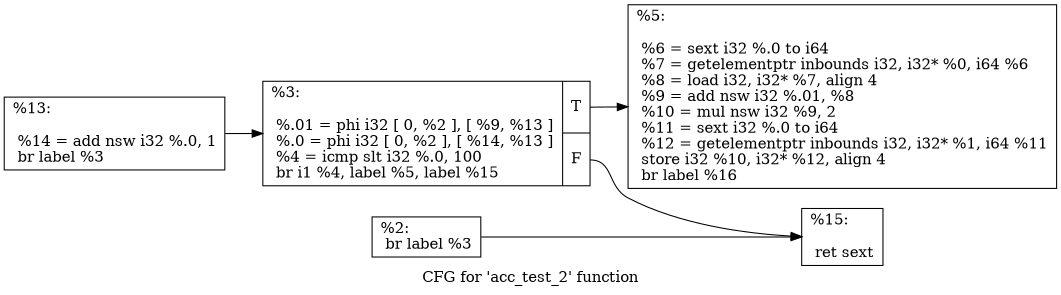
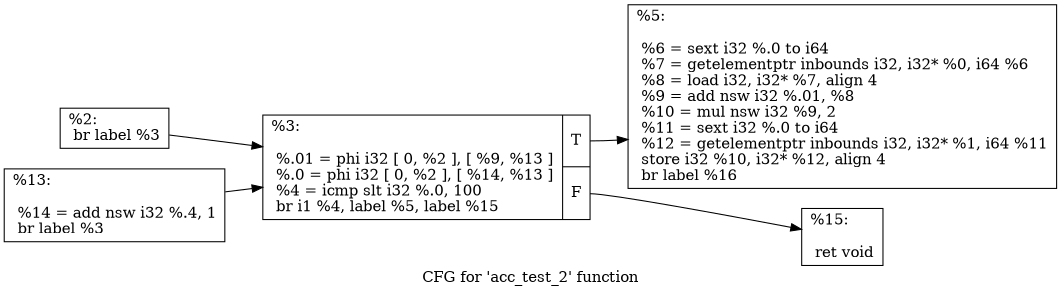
(115, 141) -> (115, 213)
(636, 237) -> (211, 140)
(842, 253) -> (842, 253)
